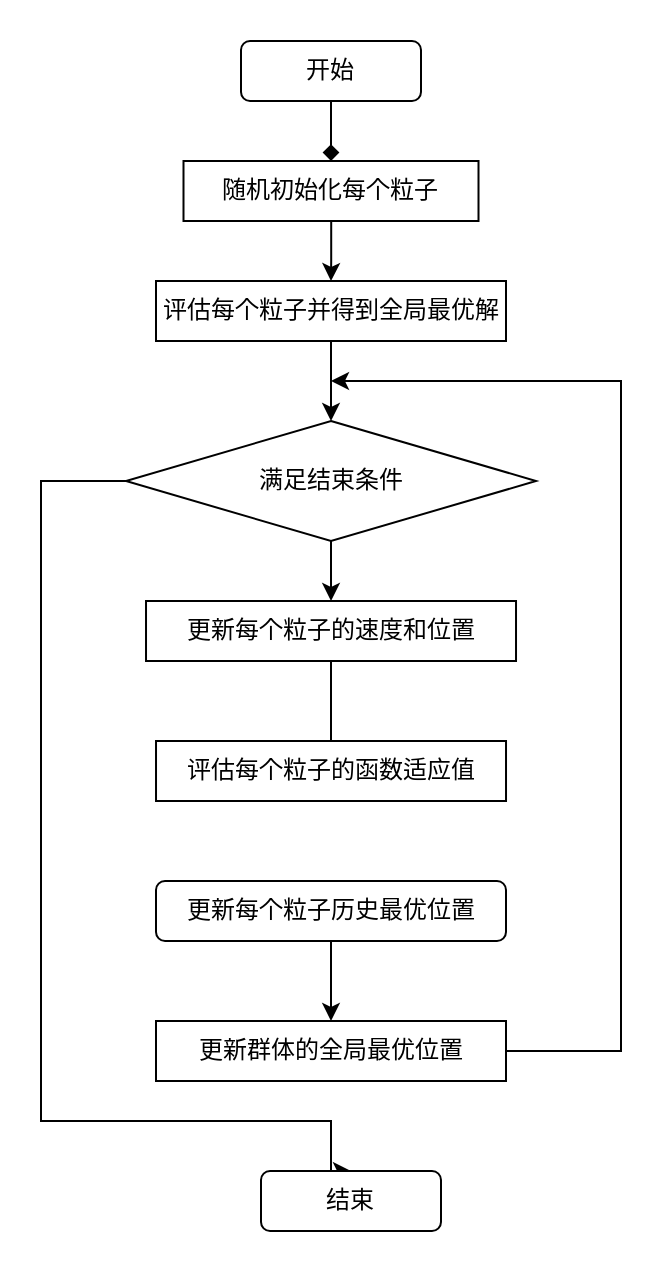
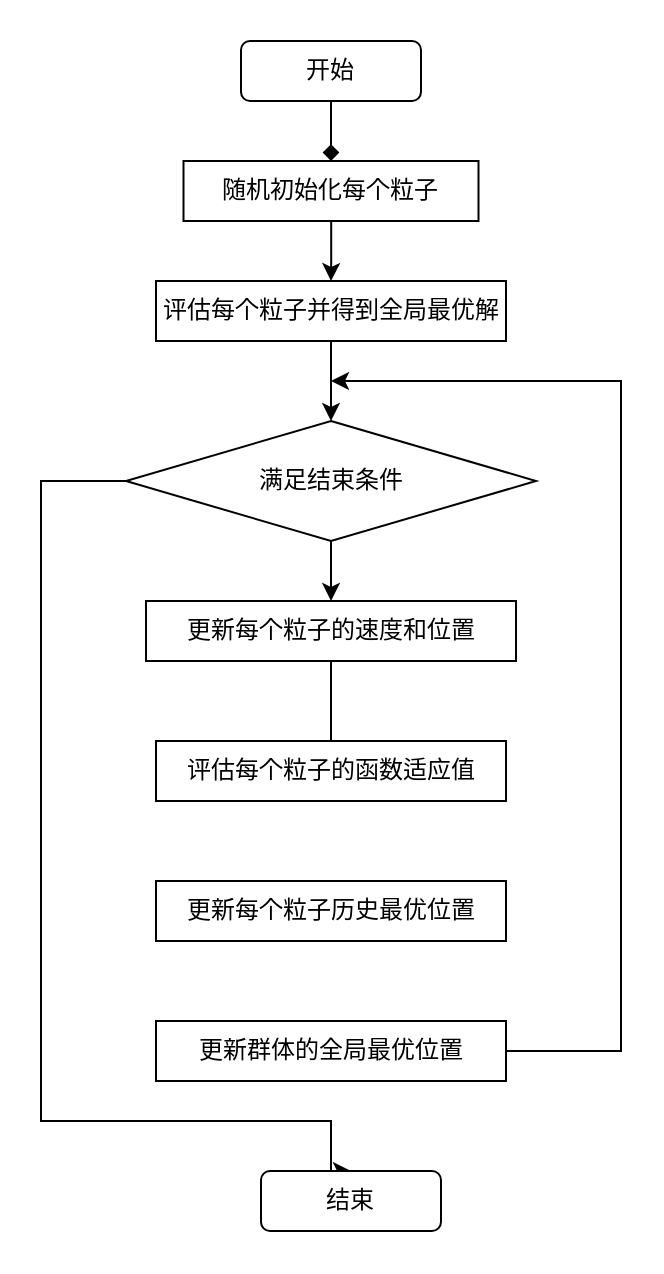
(331, 911) -> (331, 911)
(331, 974) -> none
